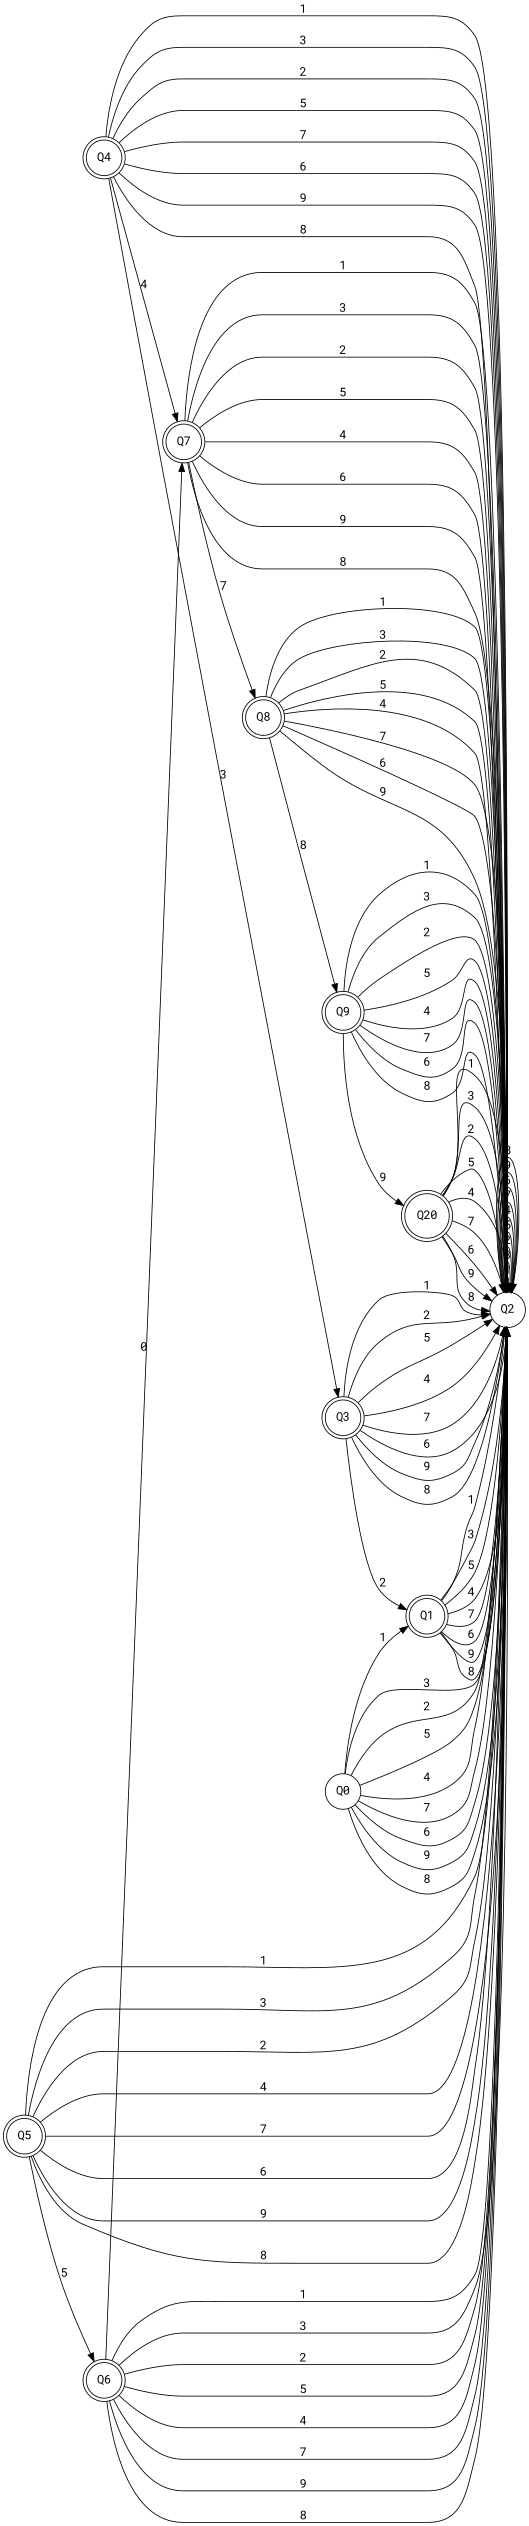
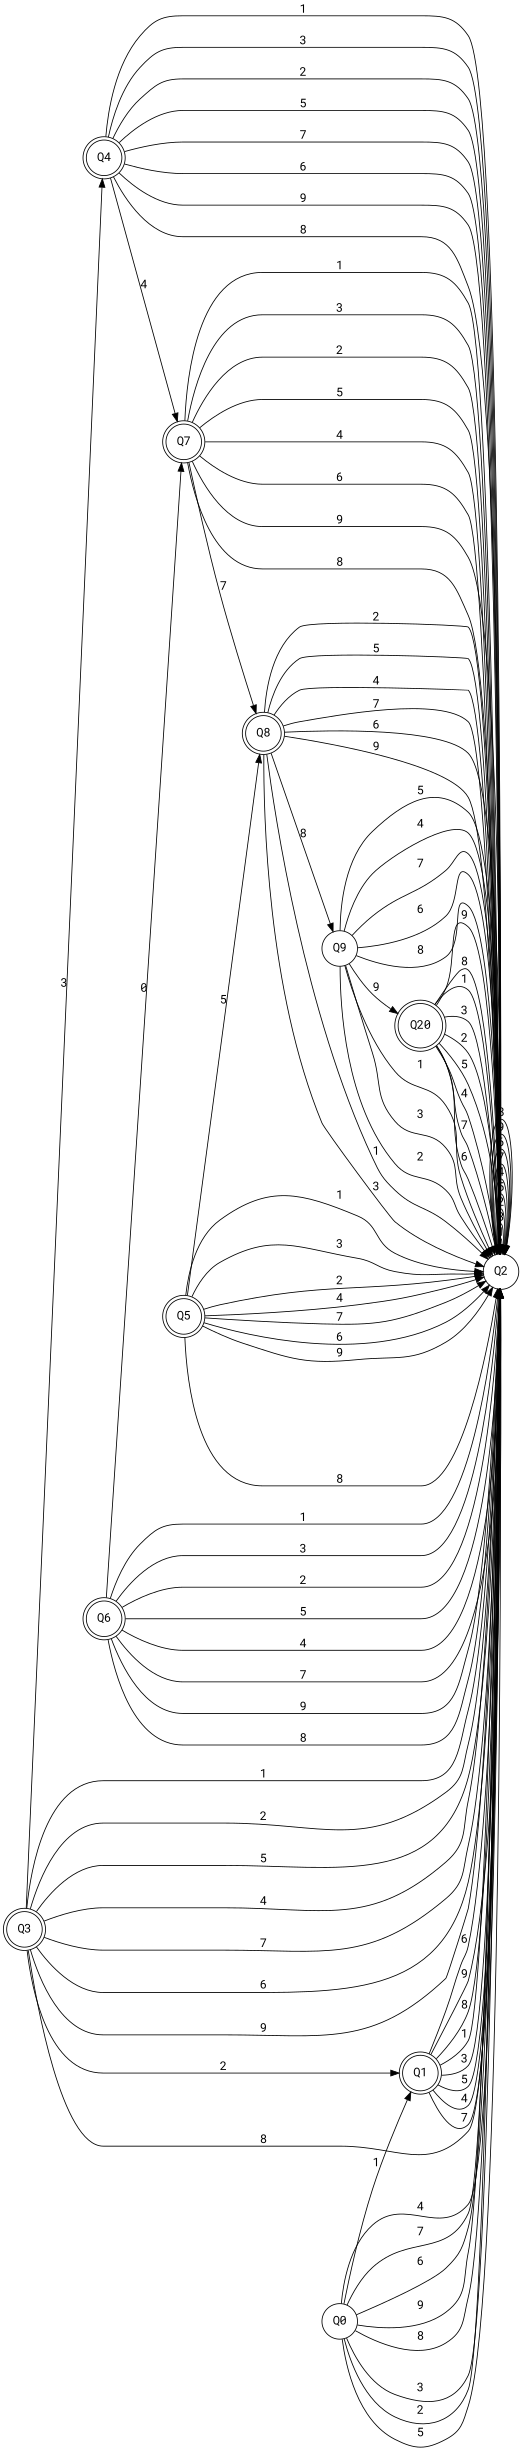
(222, 784) -> (64, 1048)
(343, 1012) -> (340, 948)
(54, 2257) -> (223, 1029)
